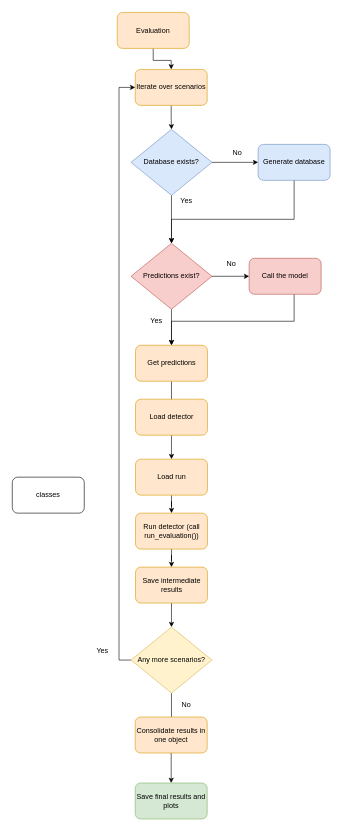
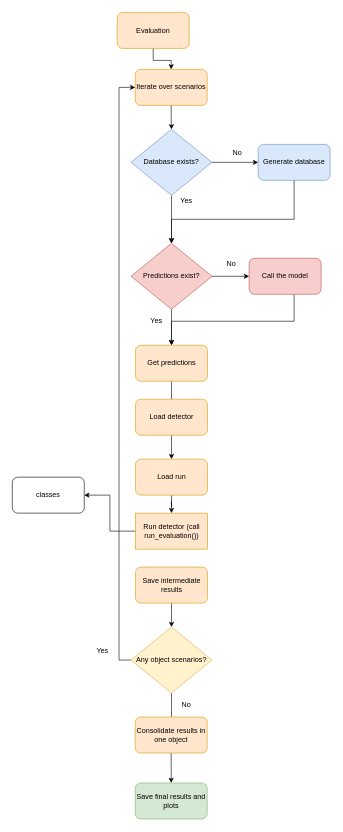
(172, 531) -> (172, 531)
(172, 560) -> (110, 495)
(172, 660) -> (172, 660)
